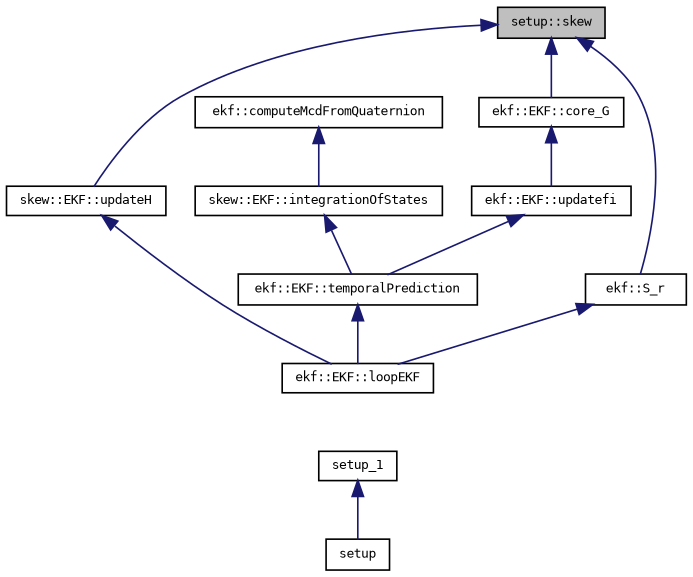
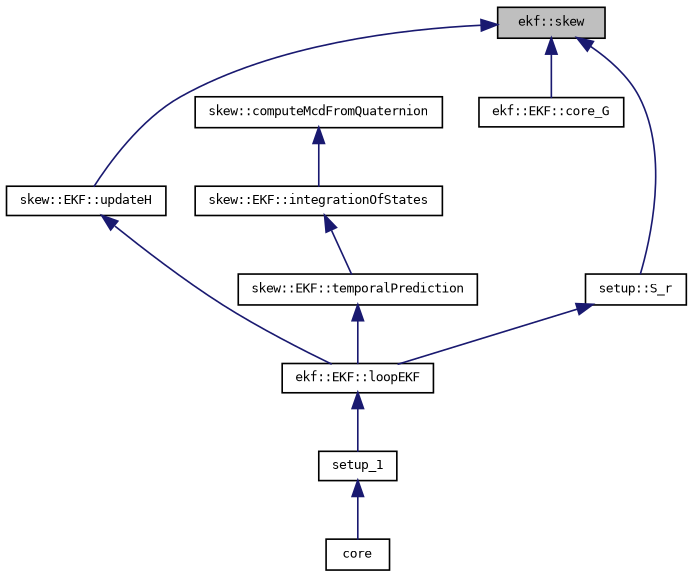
(551, 23) -> (551, 23)
(319, 112) -> (319, 112)
(551, 201) -> none
(358, 289) -> (358, 289)
(636, 289) -> (636, 289)
none -> (358, 430)
(358, 555) -> (358, 555)
